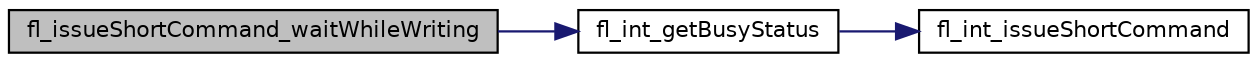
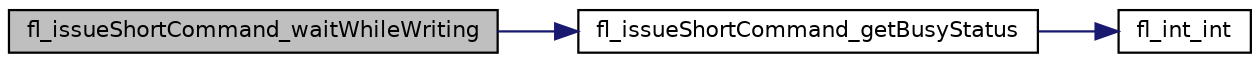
(708, 31) -> (808, 31)
(1084, 31) -> (1185, 31)
